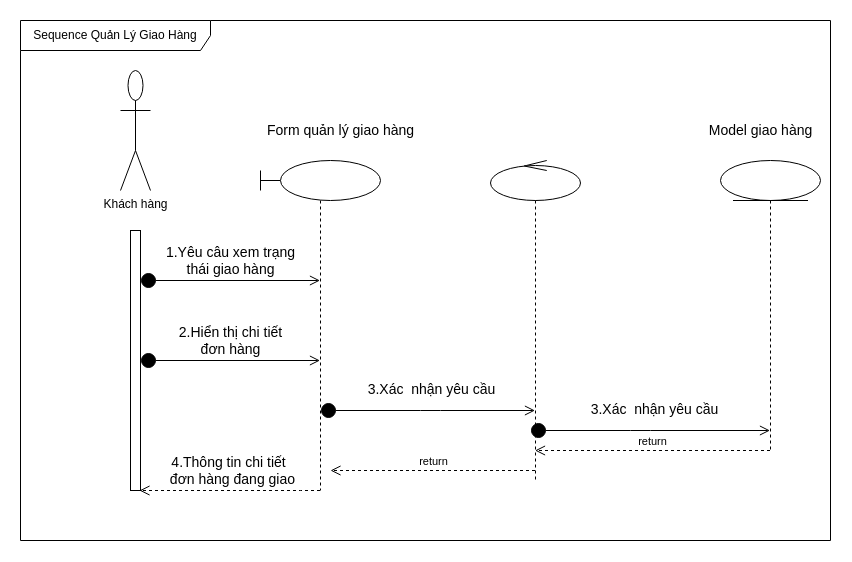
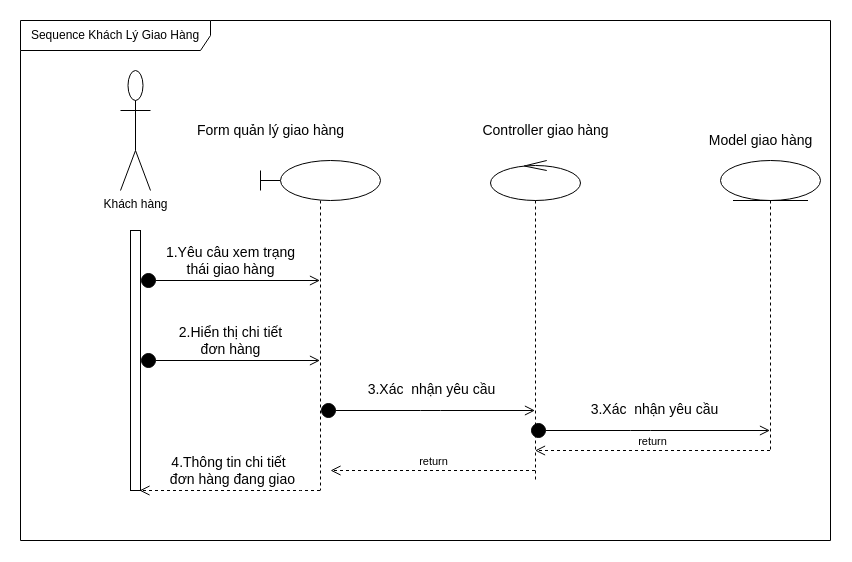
(116, 36) -> (116, 36)
(341, 131) -> (271, 131)
none -> (546, 131)
(761, 131) -> (761, 141)
